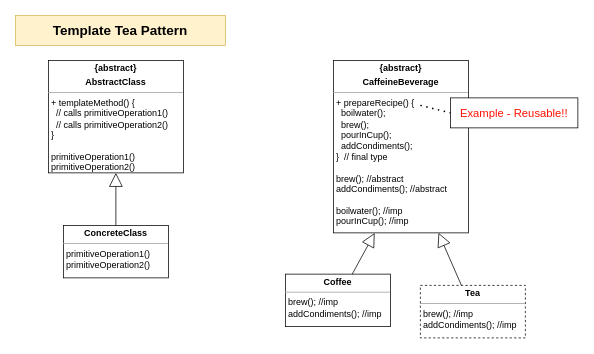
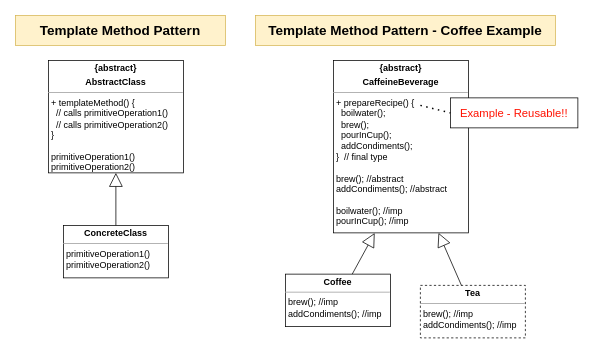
(120, 30) -> (120, 30)
none -> (405, 30)
